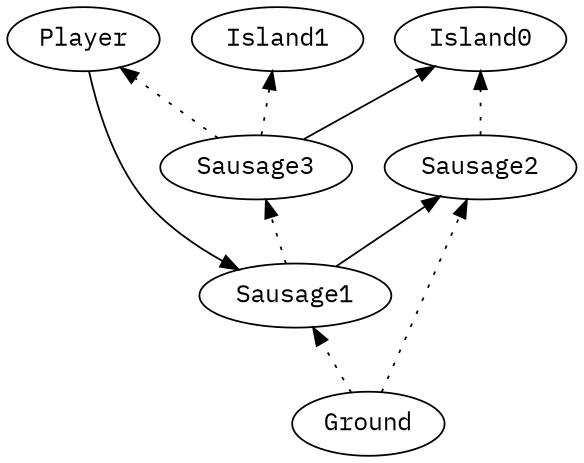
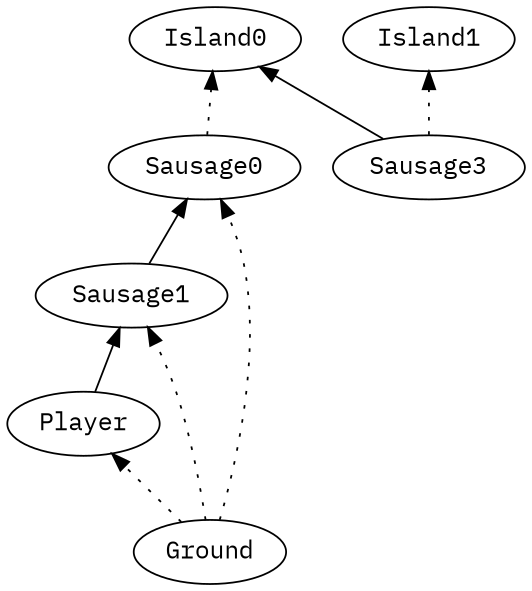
(177, 108) -> (153, 494)
(481, 167) -> (205, 167)
(279, 240) -> none
